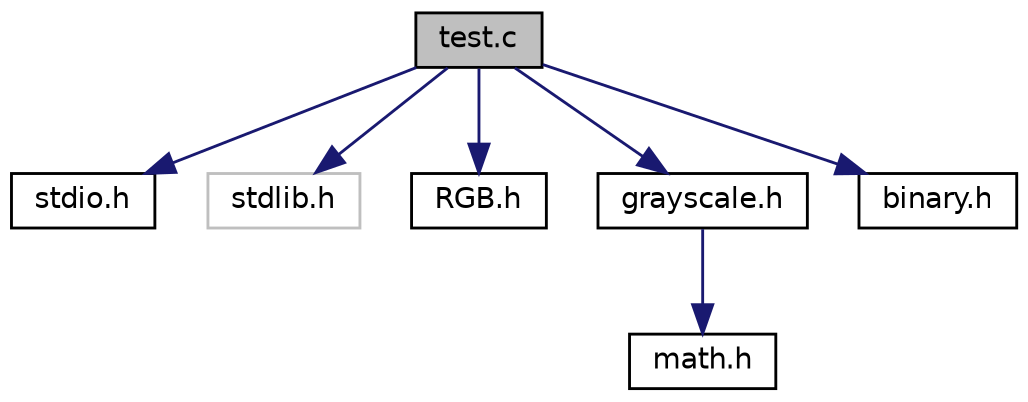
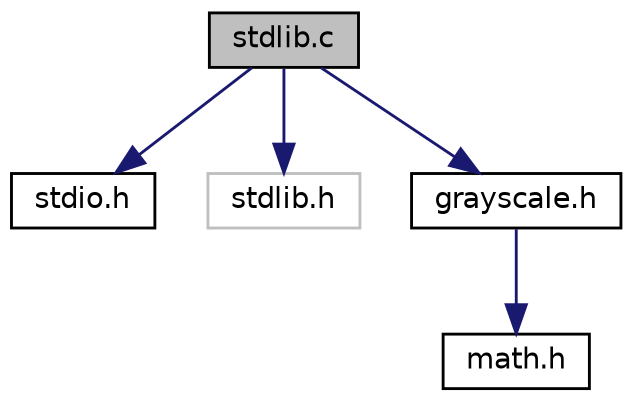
(479, 40) -> (284, 40)
(479, 201) -> none
(938, 201) -> none
